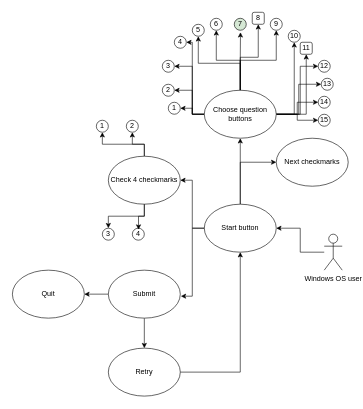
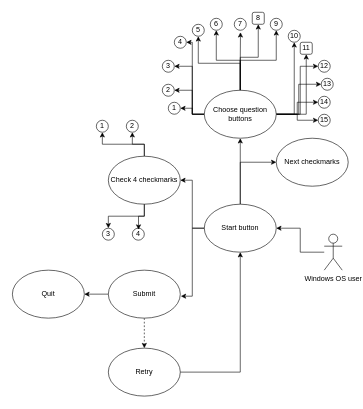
(240, 24) -> (240, 24)
(144, 331) -> (144, 331)
